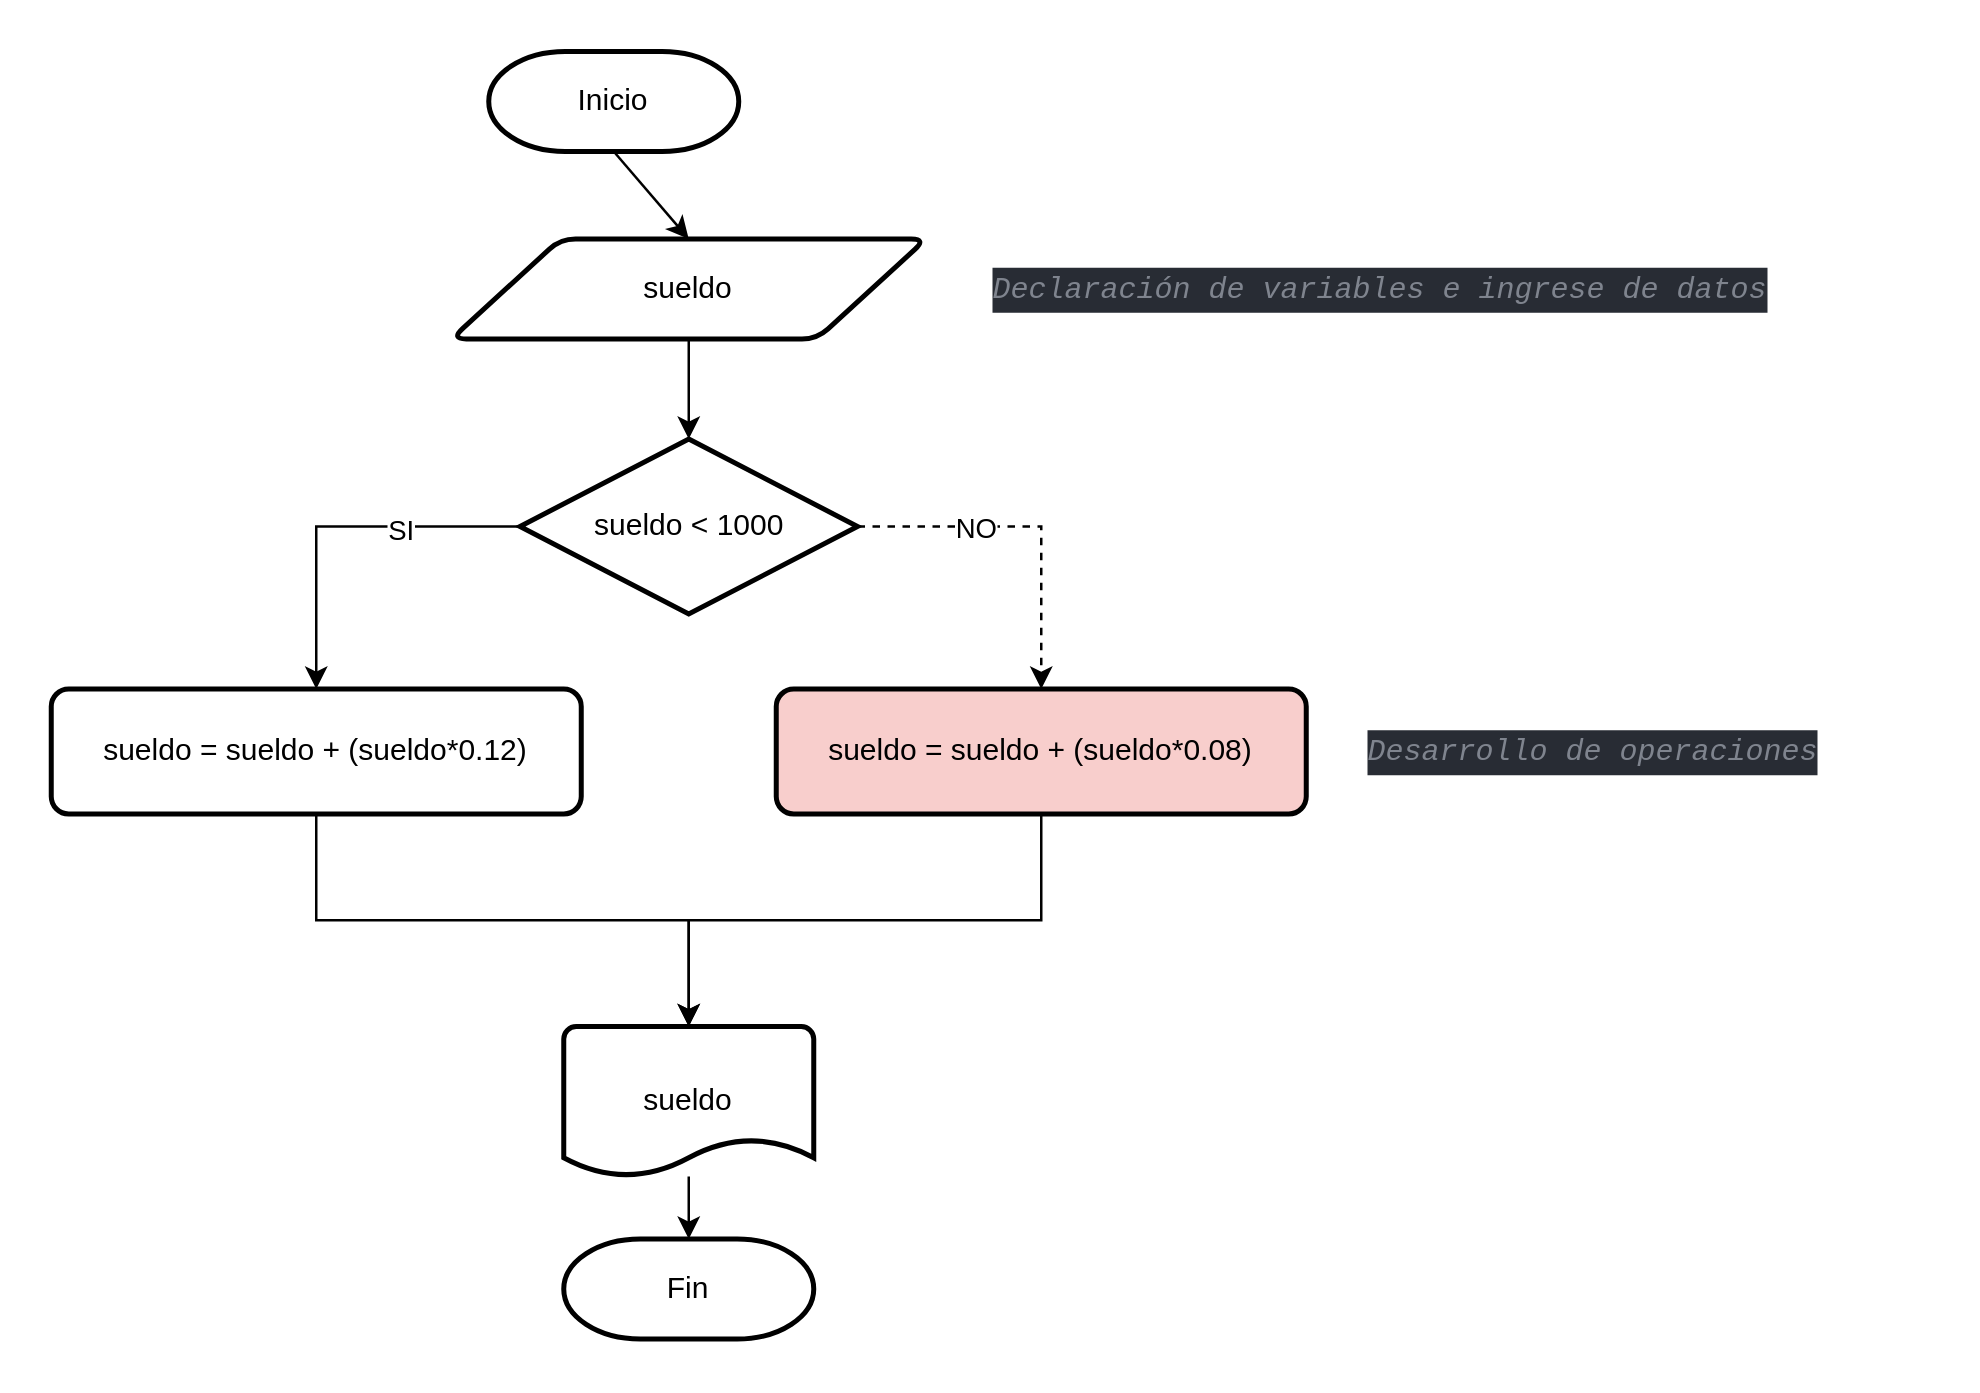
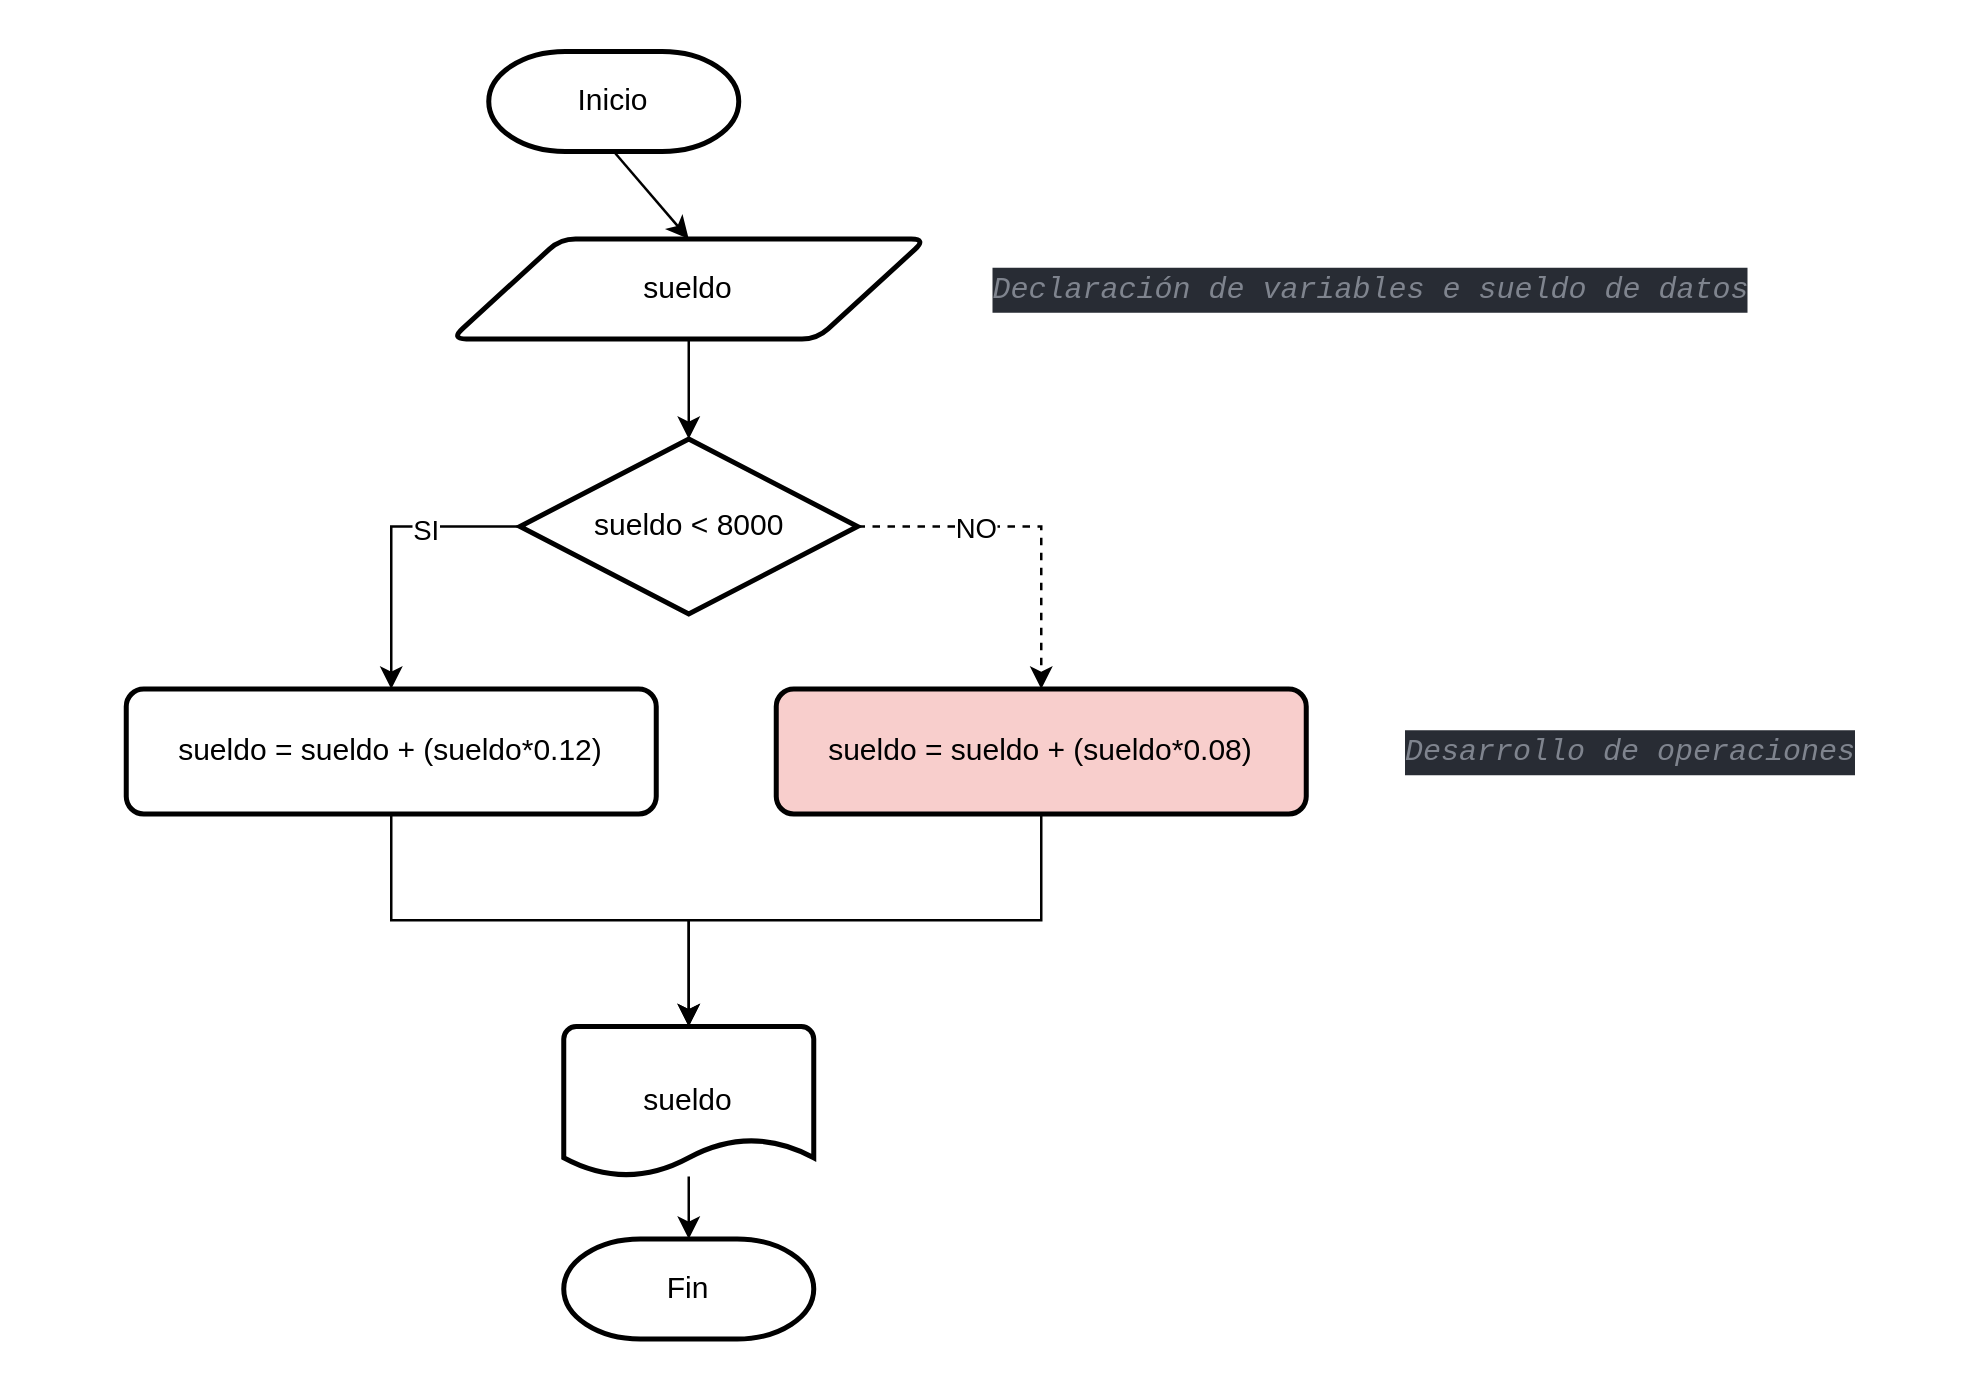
(1312, 287) -> (1304, 287)
(690, 526) -> (690, 526)
(316, 751) -> (391, 751)
(1626, 751) -> (1664, 751)
